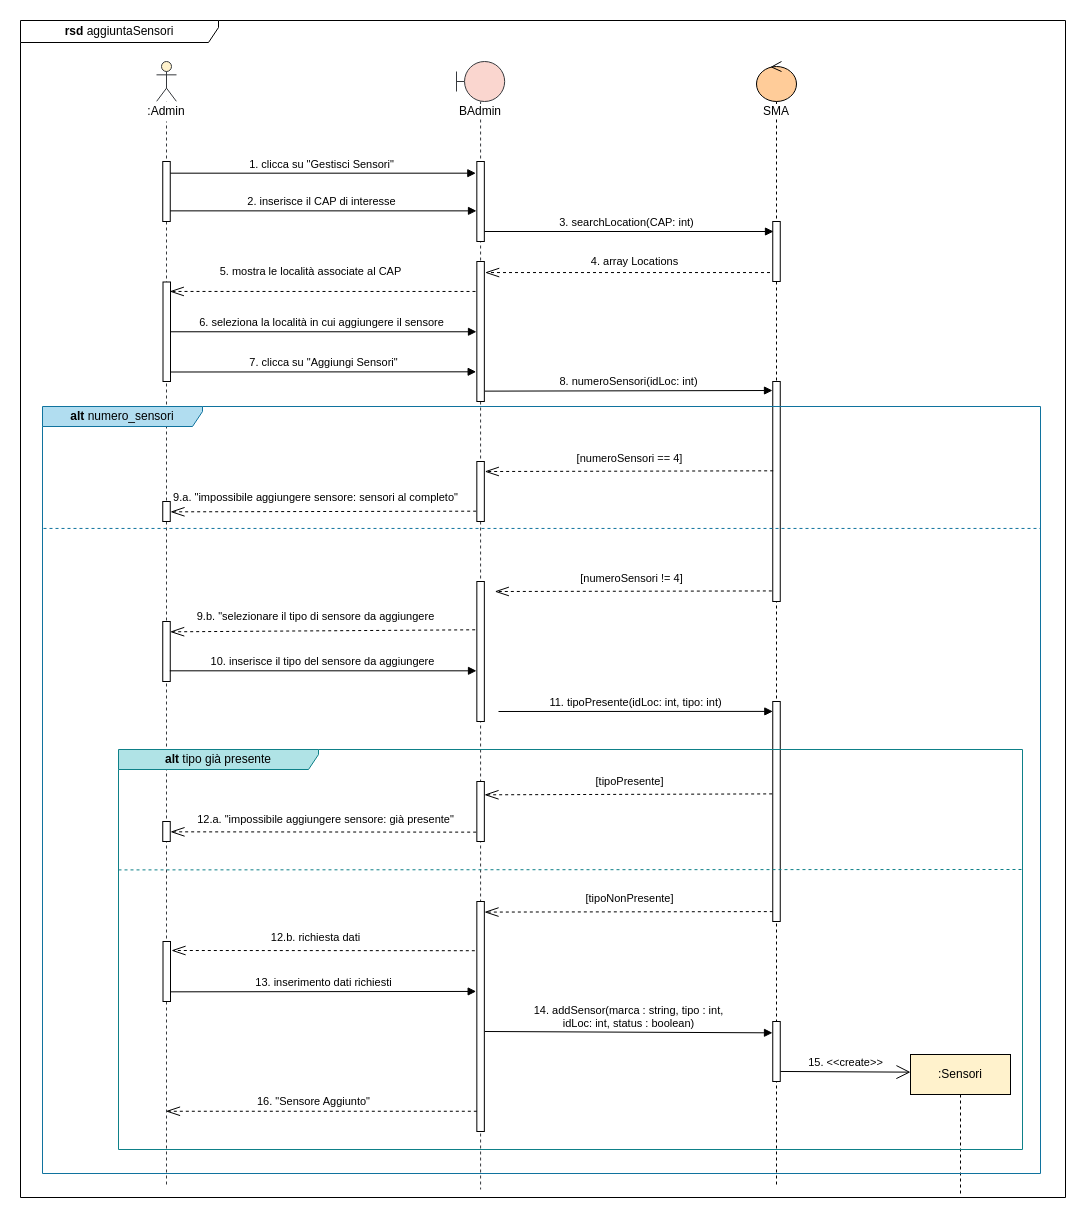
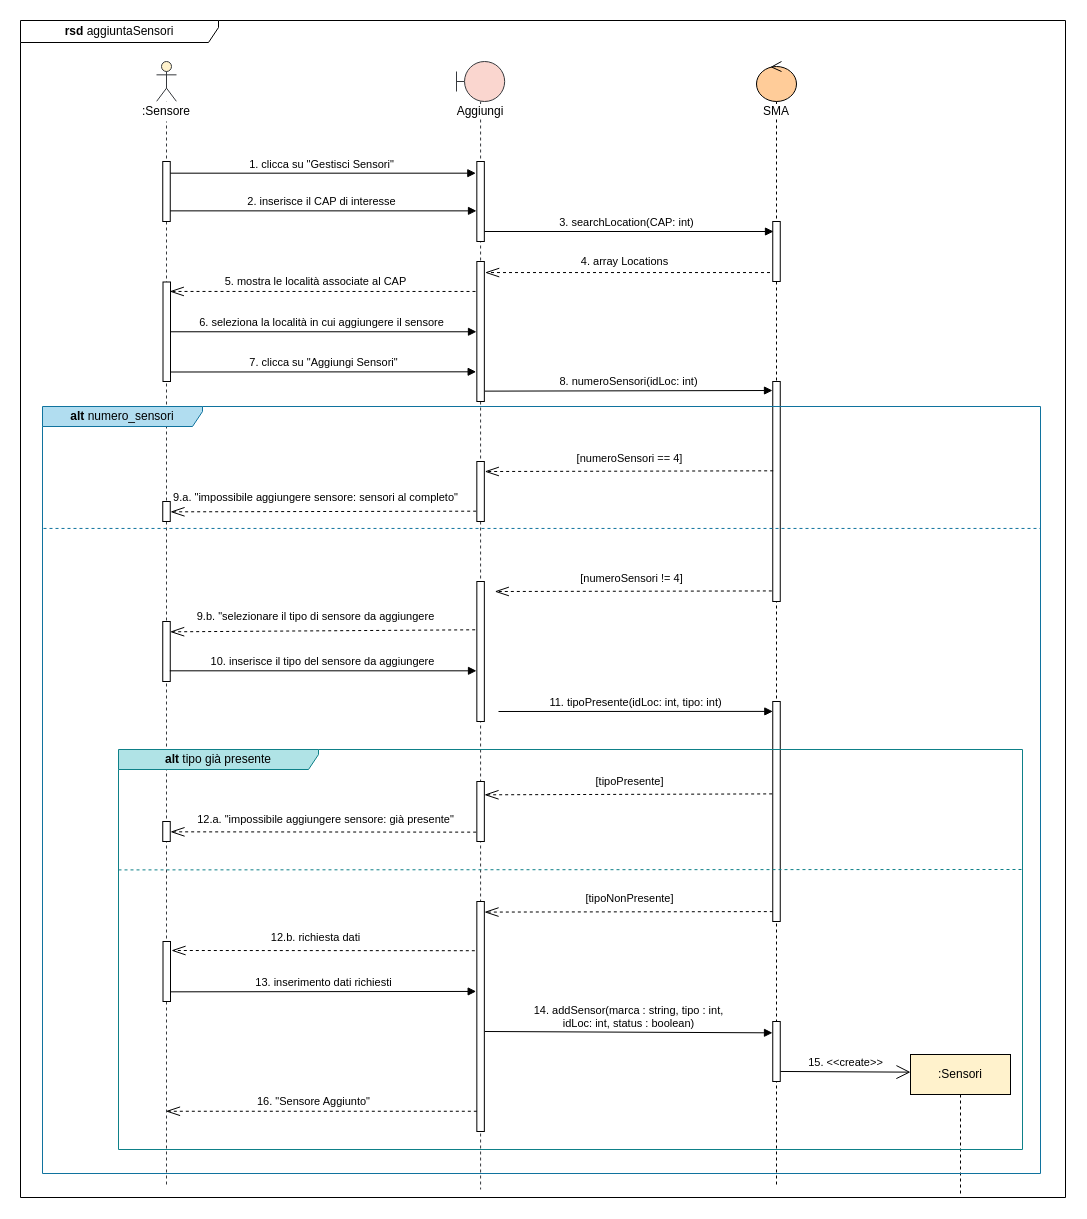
(167, 112) -> (167, 112)
(481, 112) -> (481, 119)
(634, 262) -> (624, 262)
(311, 272) -> (316, 282)
